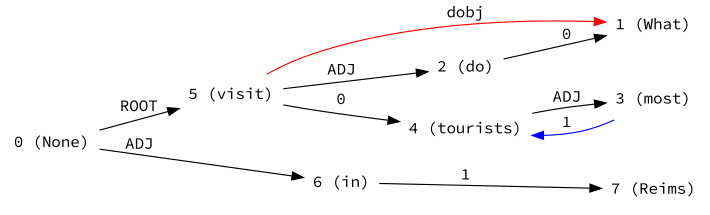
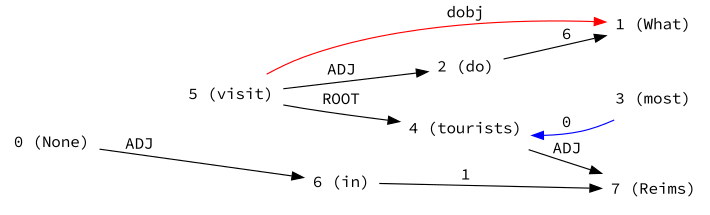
(567, 35) -> (567, 35)
(341, 100) -> (341, 100)
(563, 108) -> (560, 160)
(134, 121) -> none
(567, 123) -> (567, 123)
